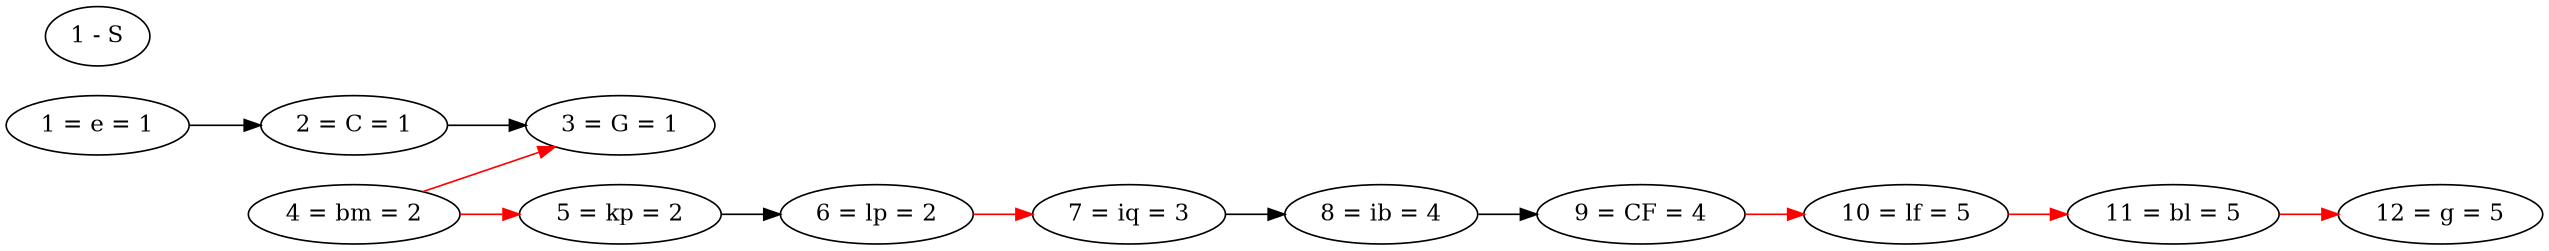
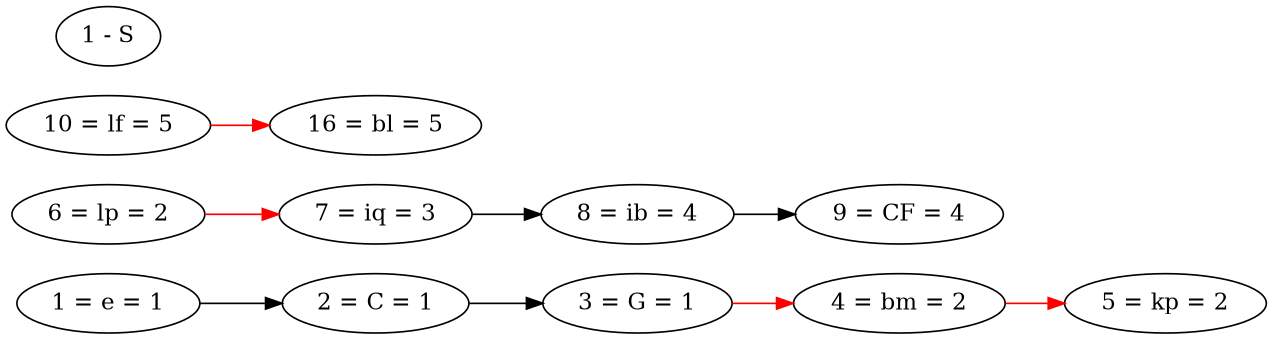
(481, 172) -> (754, 303)
(742, 214) -> none
(1766, 214) -> none
(2173, 214) -> (376, 125)
(2440, 214) -> none
